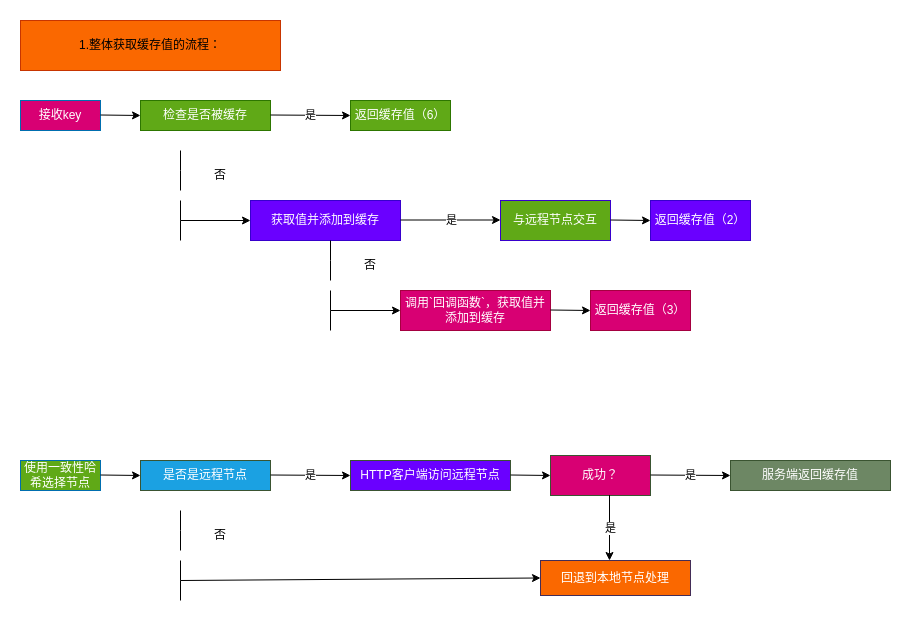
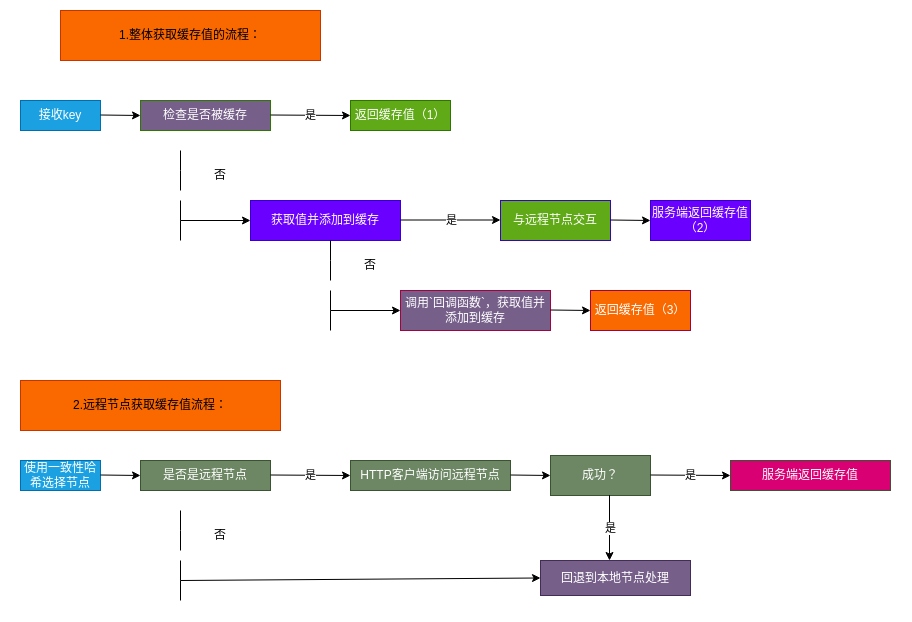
(151, 46) -> (191, 36)
(61, 116) -> (61, 116)
(206, 116) -> (206, 116)
(401, 116) -> (401, 116)
(701, 221) -> (701, 221)
(476, 311) -> (476, 311)
(641, 311) -> (641, 311)
none -> (151, 406)
(61, 476) -> (61, 476)
(206, 476) -> (206, 476)
(431, 476) -> (431, 476)
(601, 476) -> (601, 476)
(811, 476) -> (811, 476)
(616, 578) -> (616, 578)
